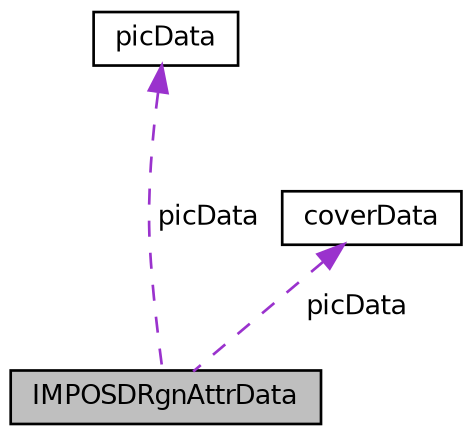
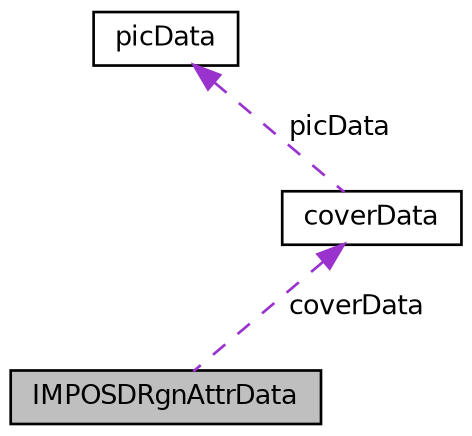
(149, 232) -> (279, 137)
(353, 308) -> (353, 308)
